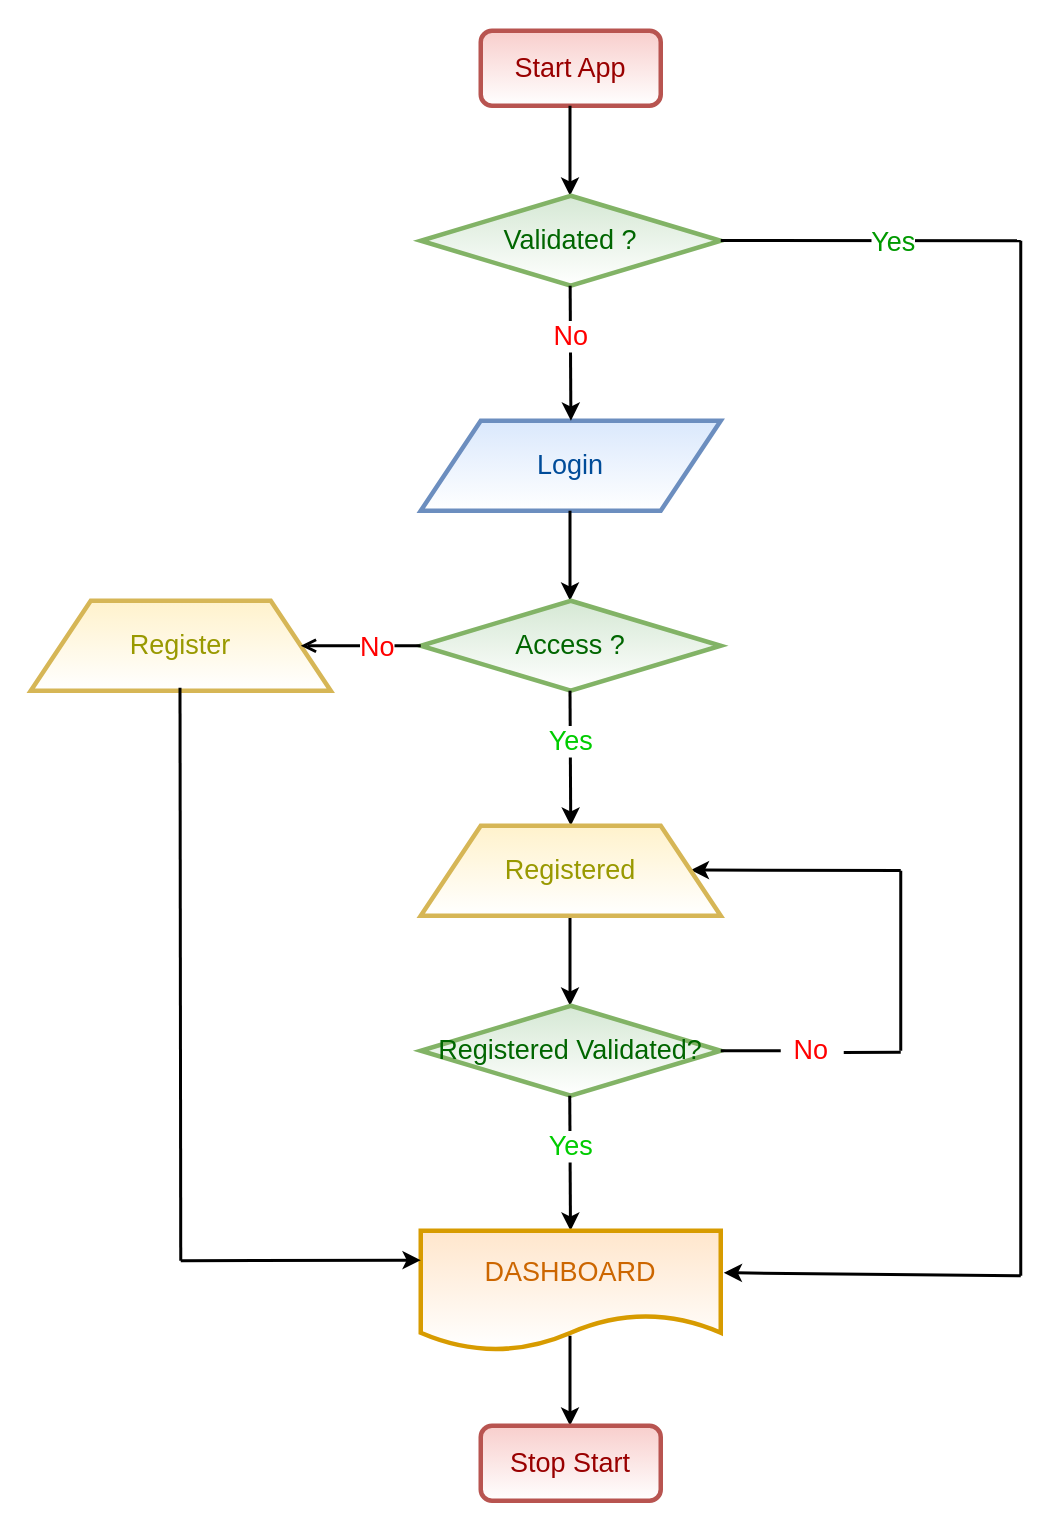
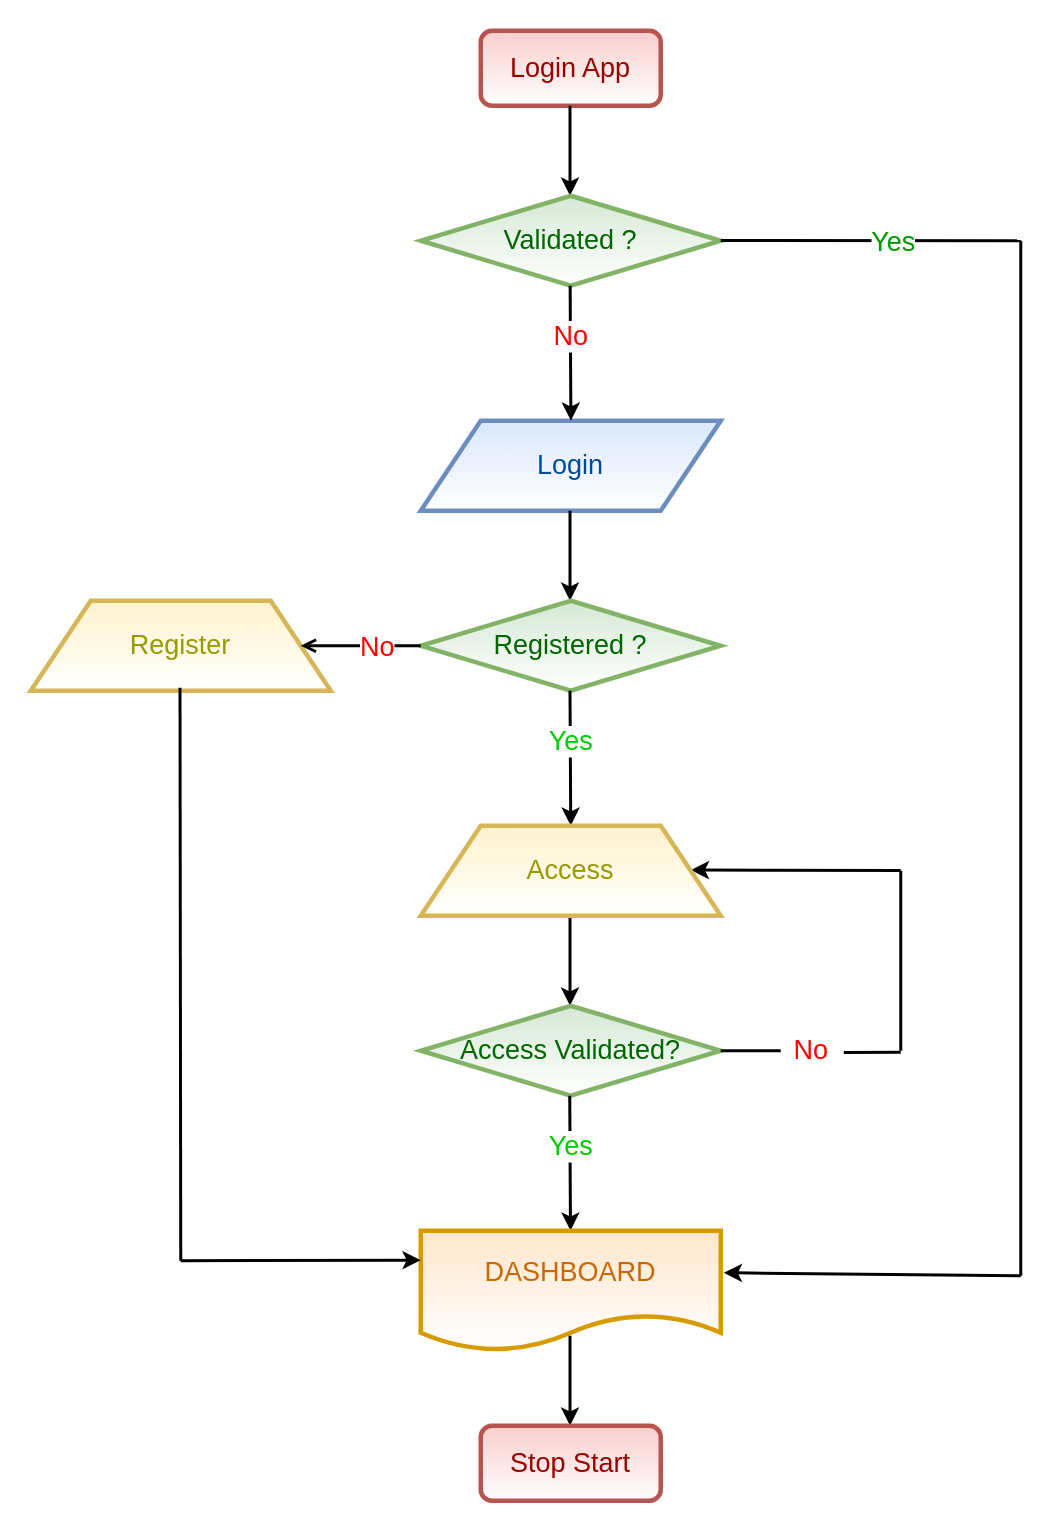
(571, 68) -> (571, 68)
(571, 646) -> (571, 646)
(571, 871) -> (571, 871)
(571, 1051) -> (571, 1051)
